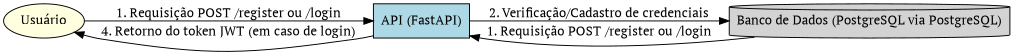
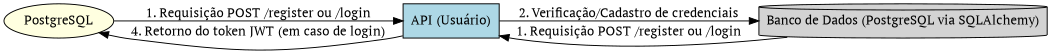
(44, 21) -> (59, 21)
(421, 21) -> (451, 21)
(870, 21) -> (903, 21)
